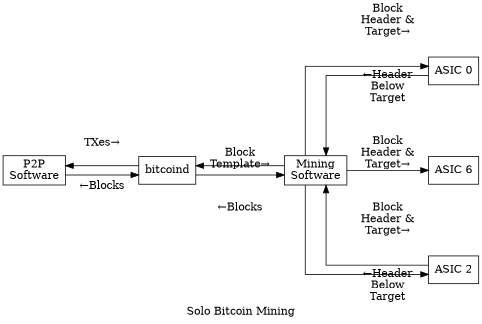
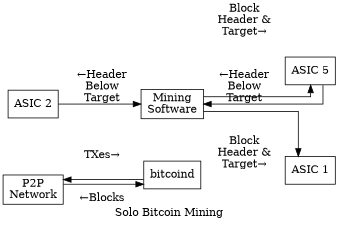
(454, 71) -> (310, 71)
(244, 166) -> none
(34, 170) -> (33, 190)
(454, 170) -> (310, 170)
(236, 175) -> none
(318, 274) -> none
